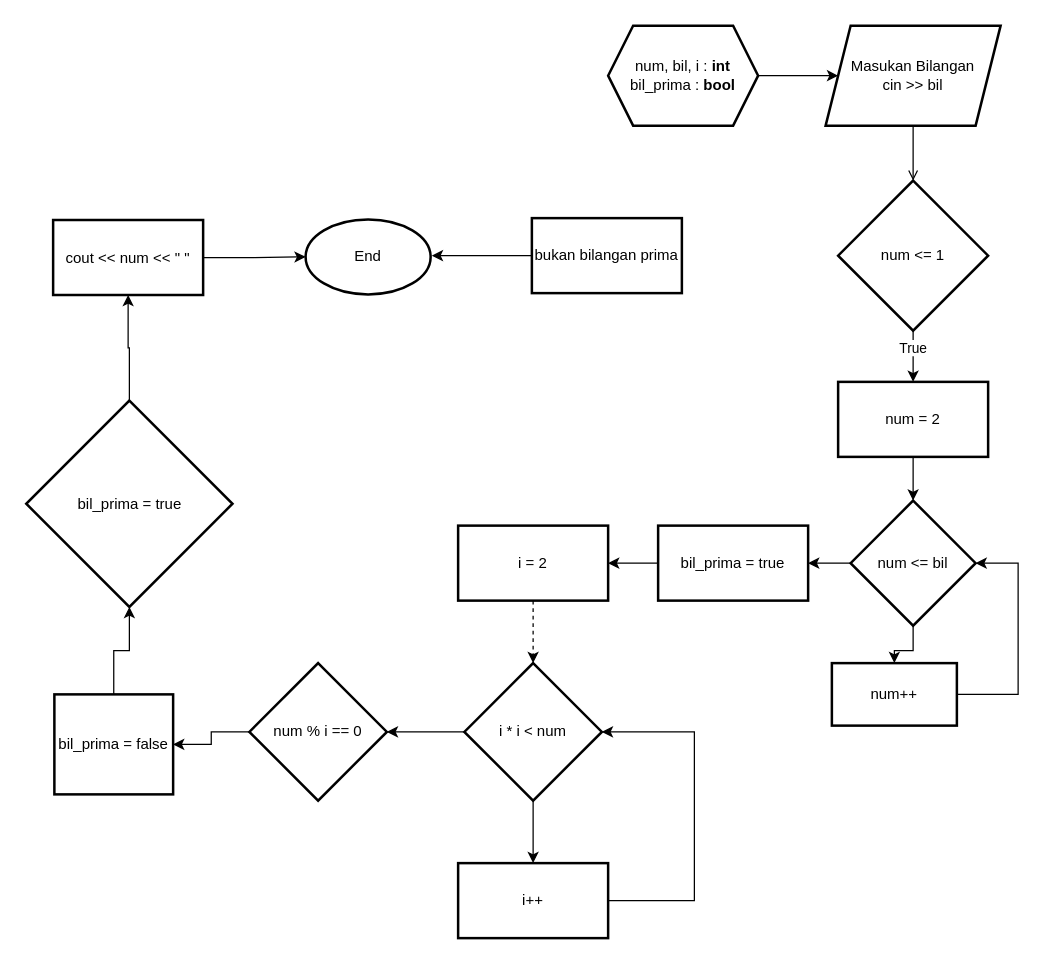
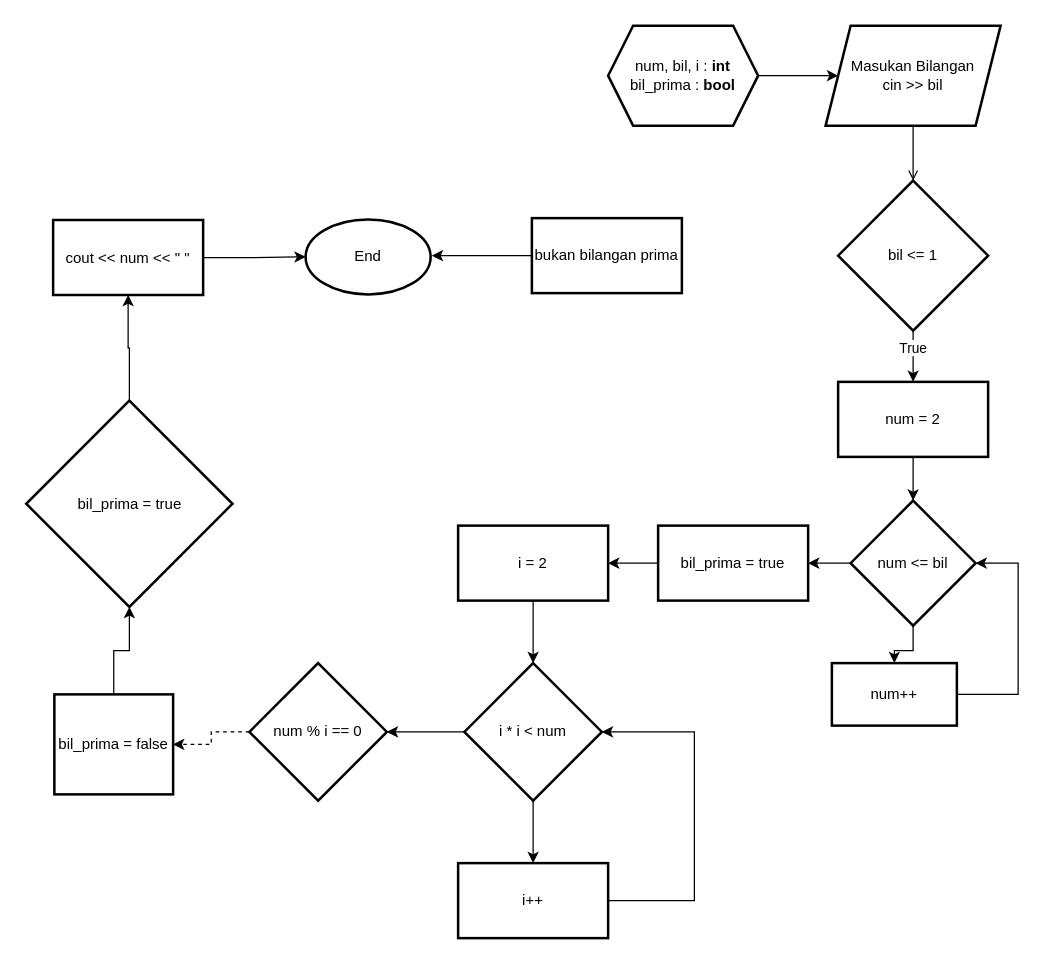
(913, 256) -> (913, 256)
(533, 628) -> (533, 628)
(211, 735) -> (211, 735)
